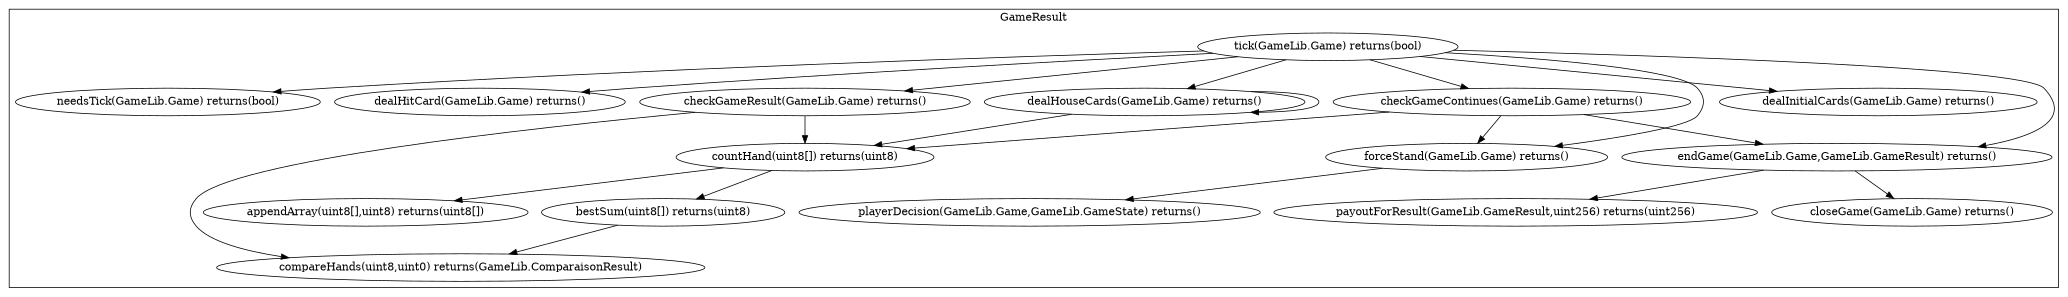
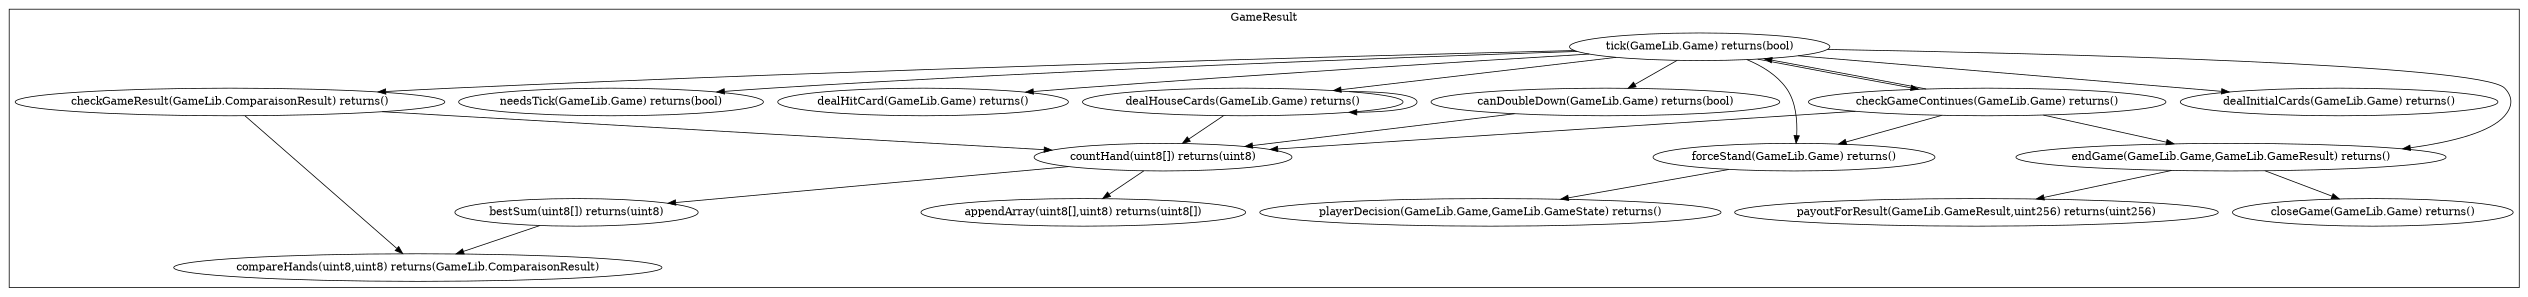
none -> (1849, 74)
(805, 102) -> (230, 102)
none -> (1605, 102)
(461, 268) -> (418, 268)
